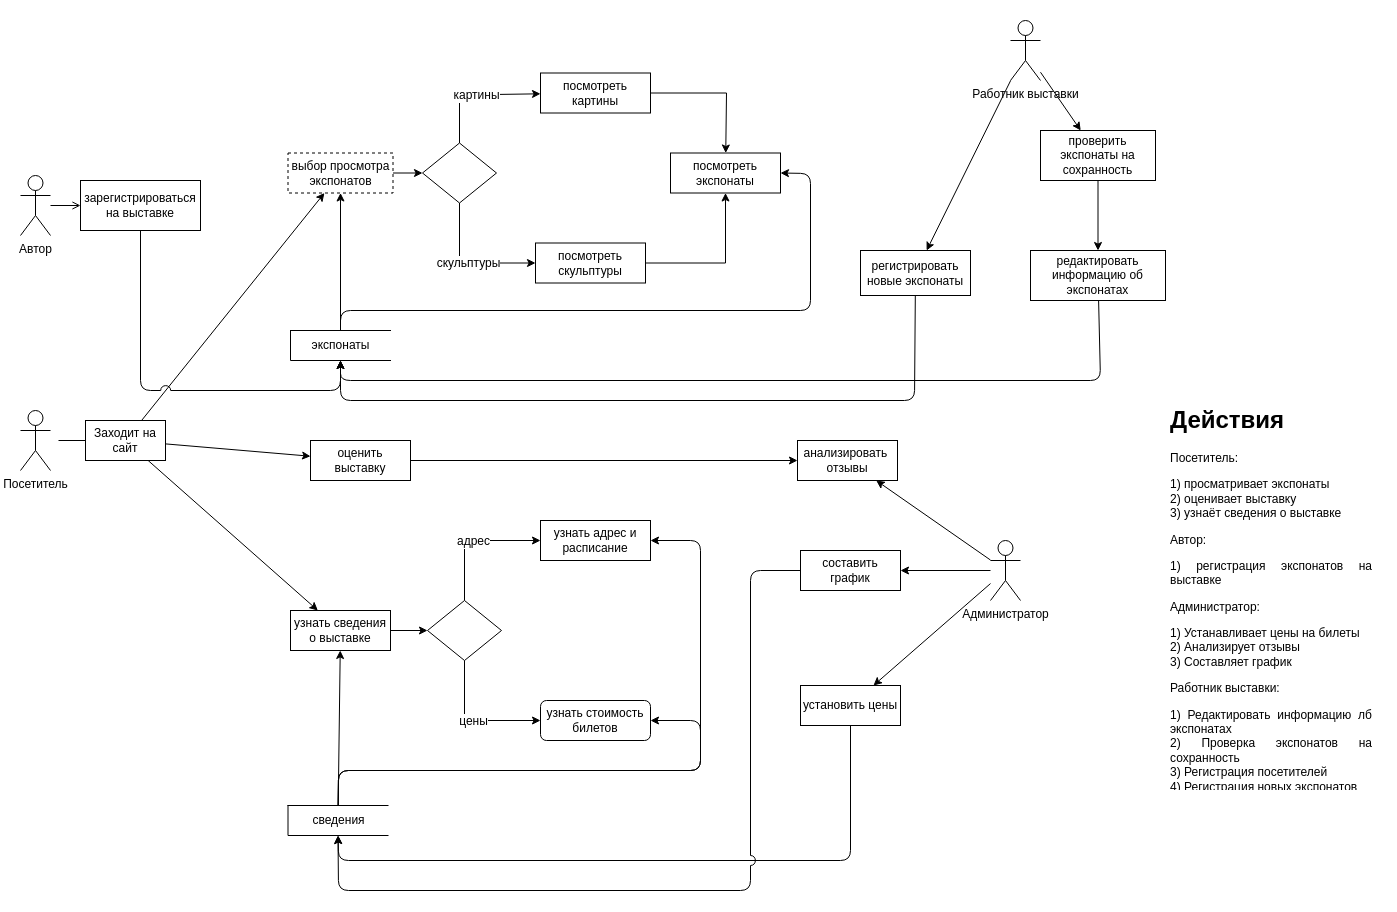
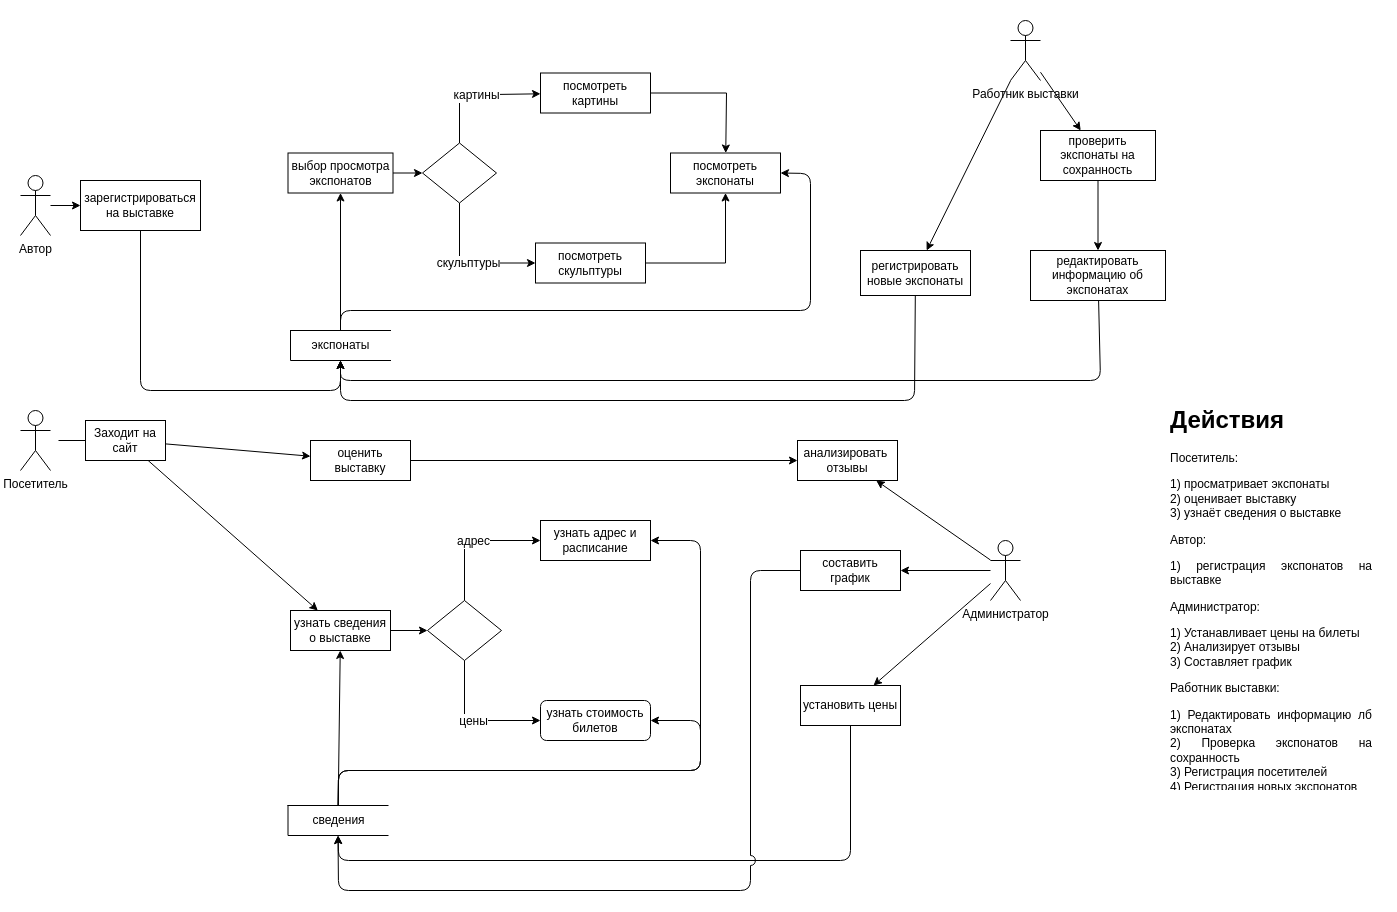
(341, 173) -> (341, 173)
(73, 206) -> (72, 206)
(231, 310) -> none
